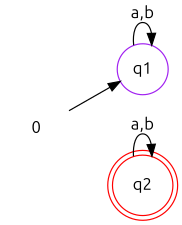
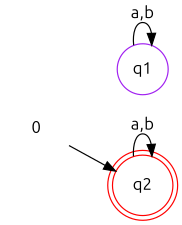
(89, 99) -> (87, 155)
